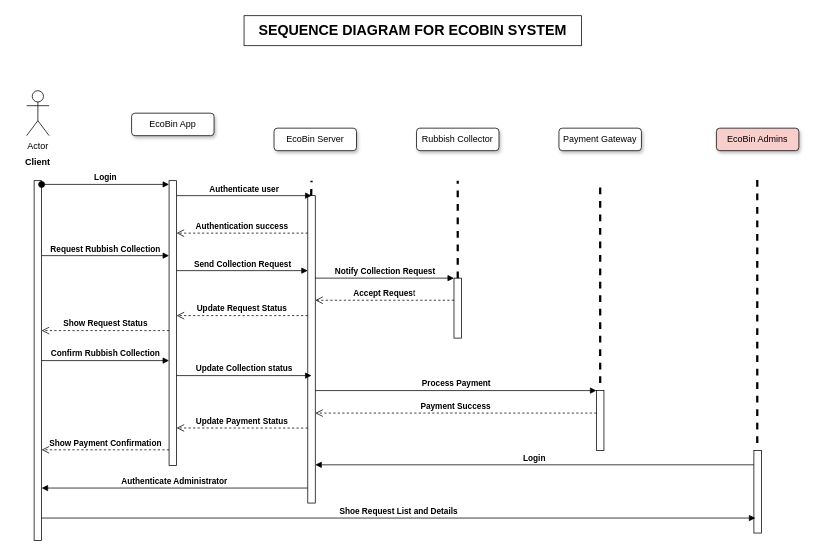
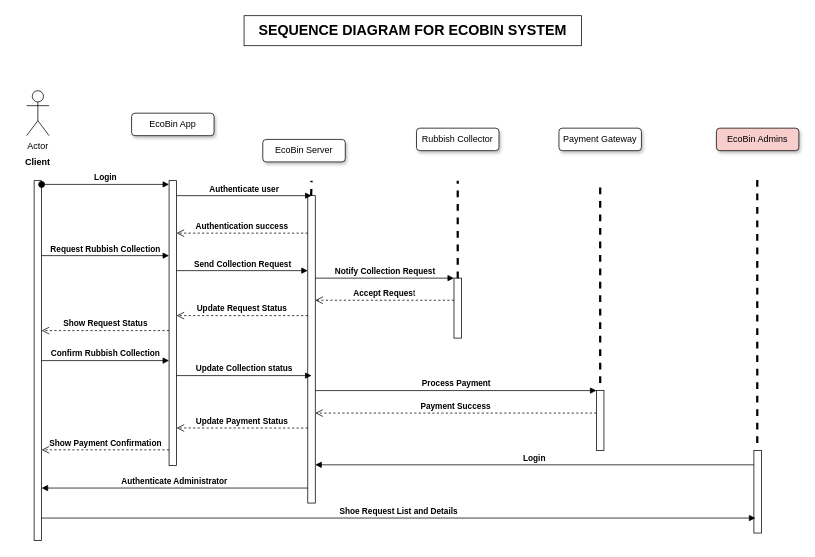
(315, 139) -> (304, 150)
